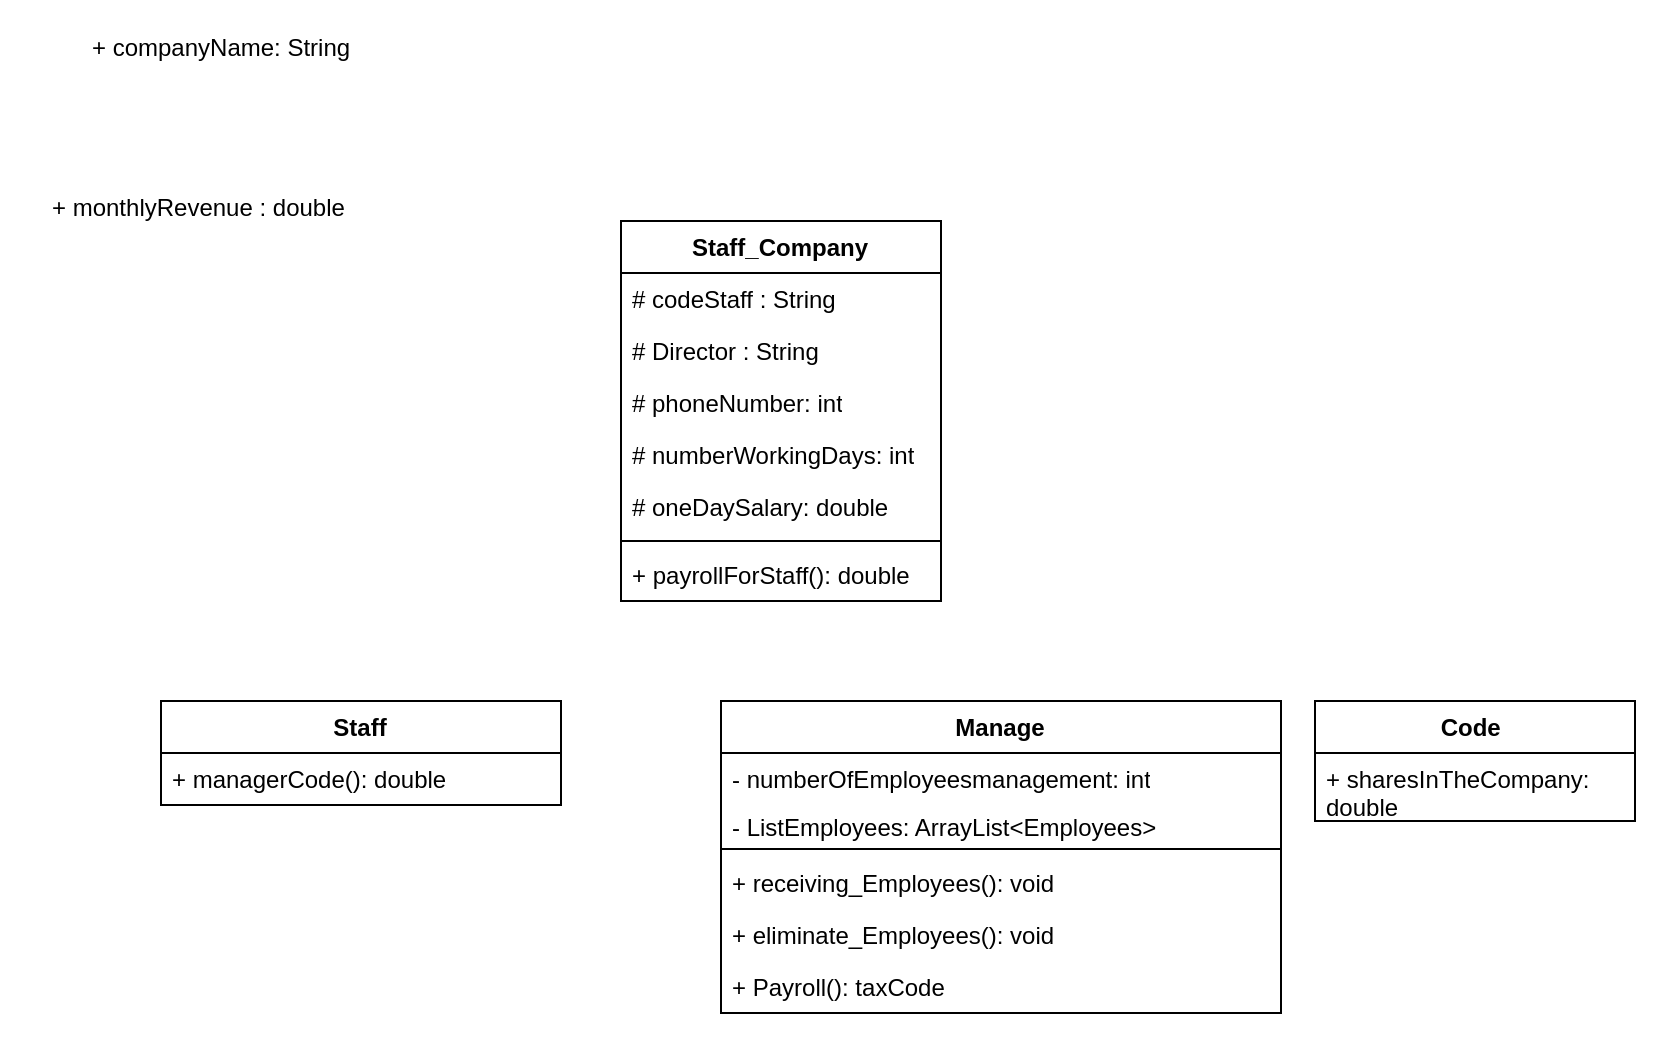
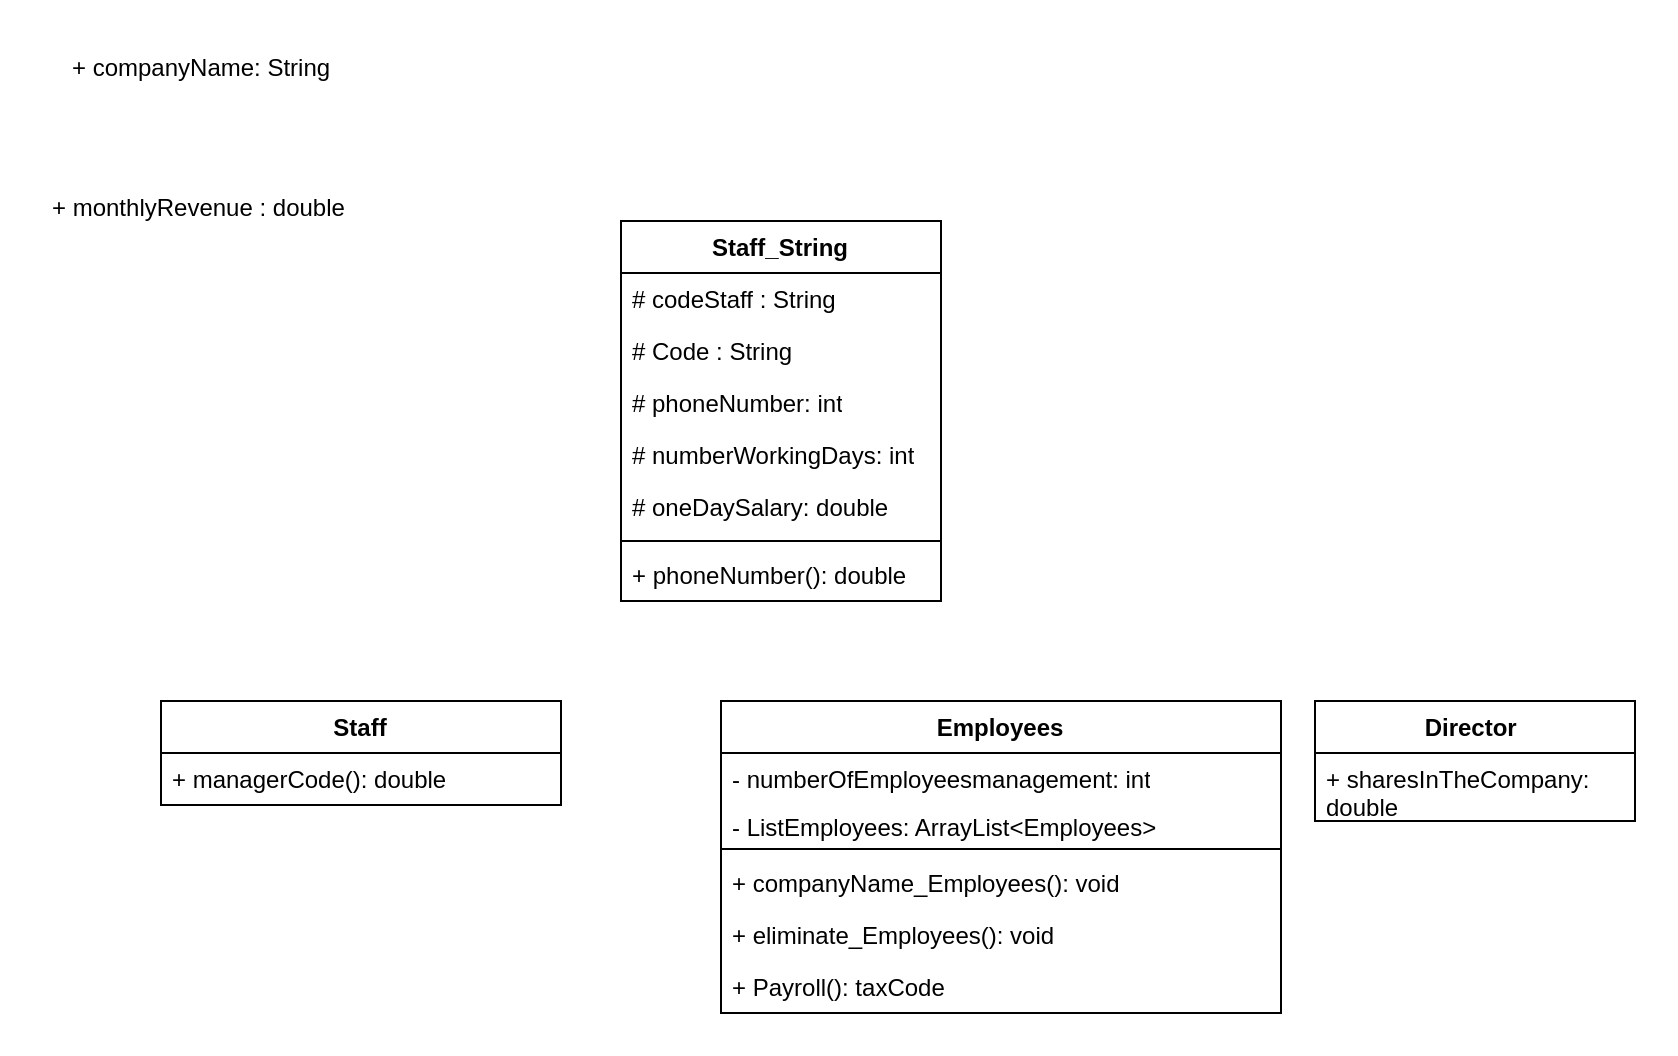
(241, 47) -> (221, 67)
(781, 249) -> (781, 249)
(742, 353) -> (718, 353)
(783, 592) -> (775, 577)
(1001, 729) -> (1001, 729)
(1475, 729) -> (1475, 729)
(906, 885) -> (926, 885)
